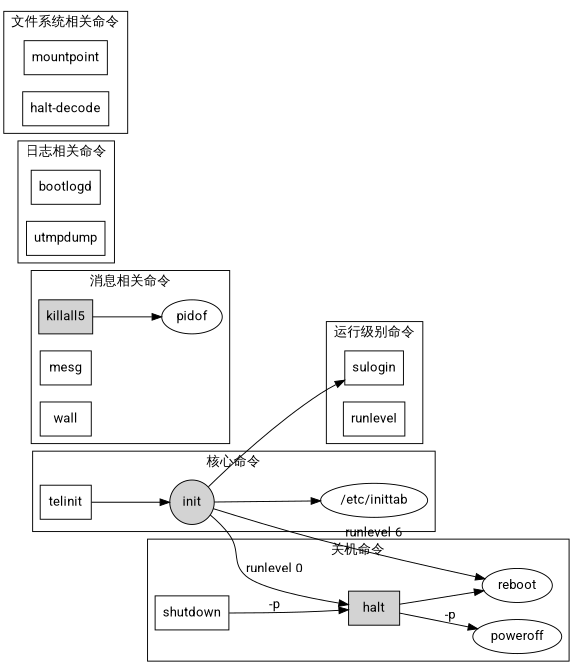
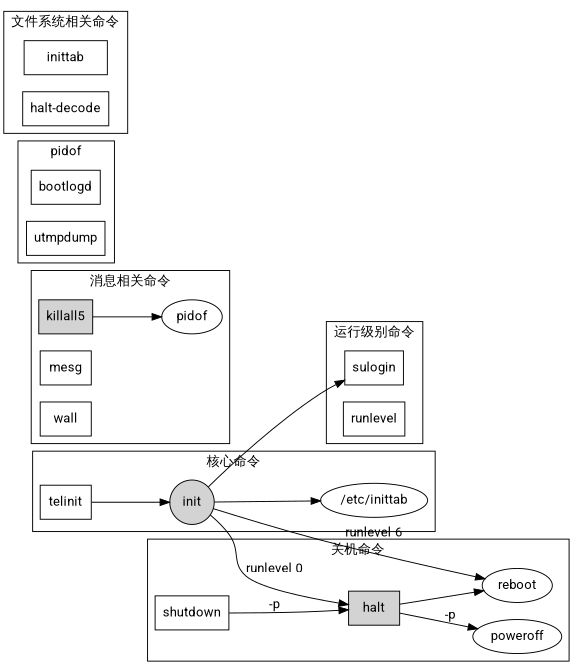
(66, 58) -> (66, 58)
(66, 152) -> (66, 152)
